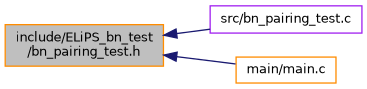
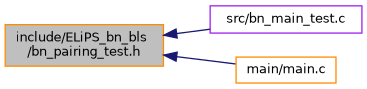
(286, 19) -> (286, 19)
(84, 45) -> (84, 45)
